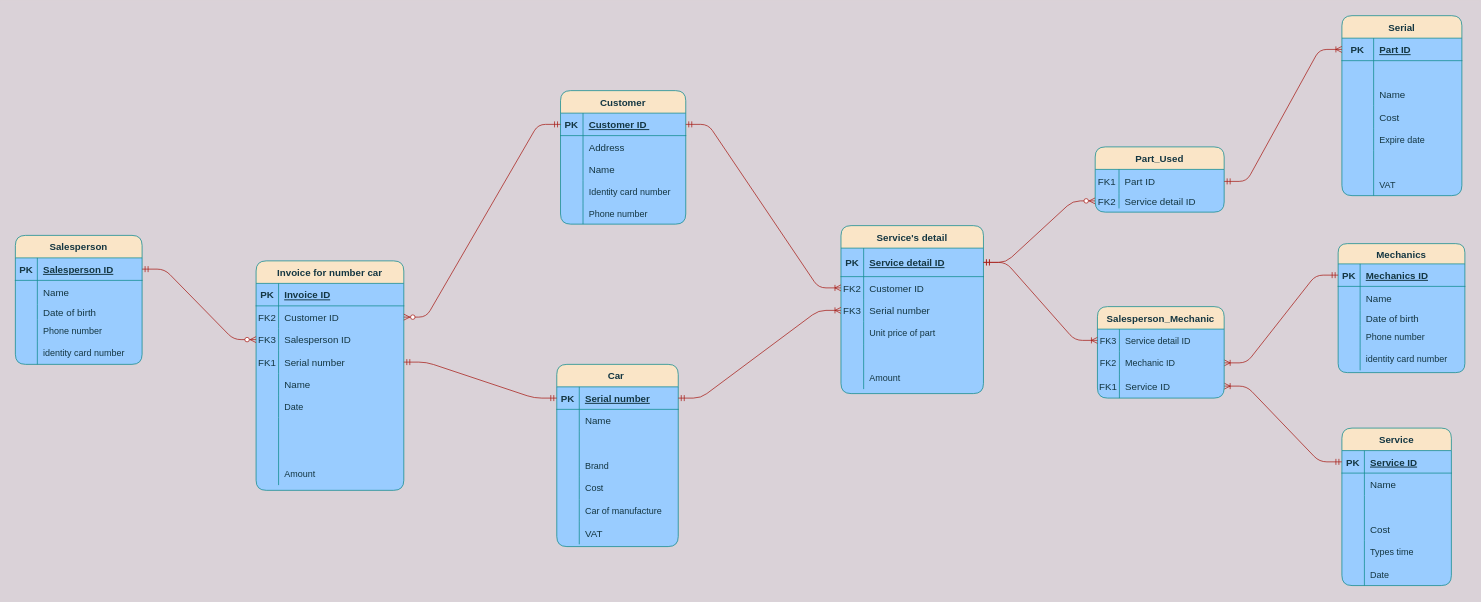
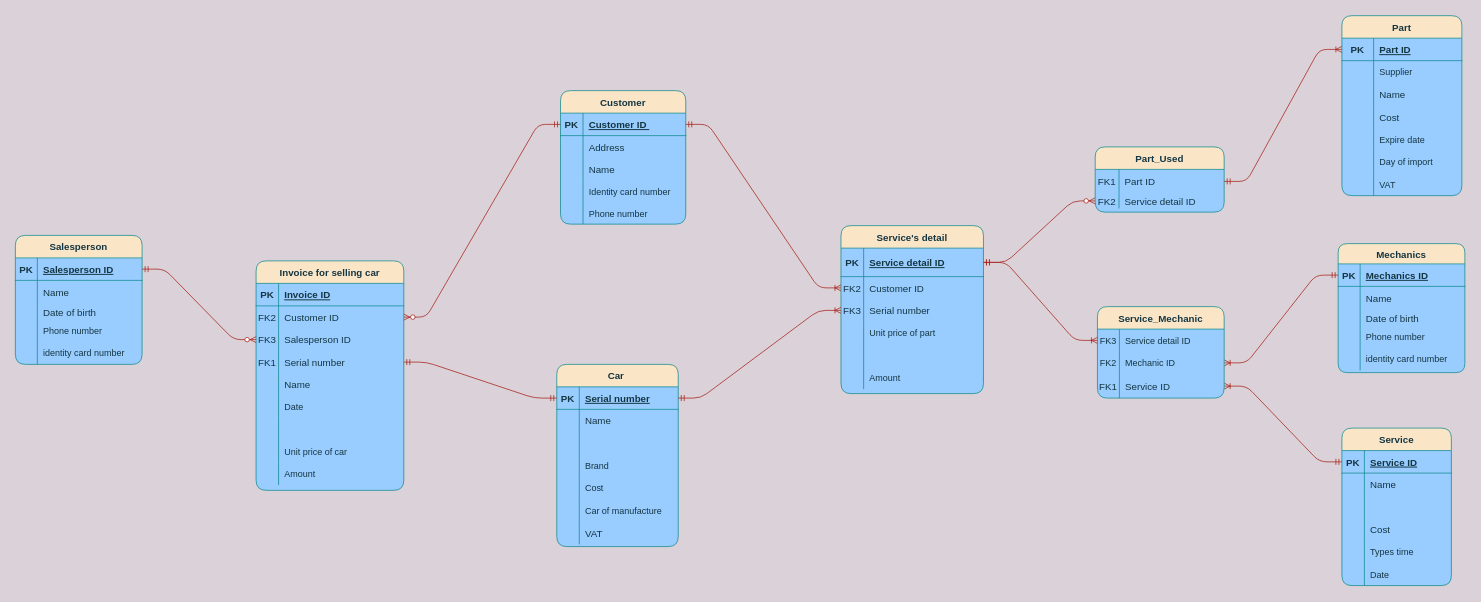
(1402, 27) -> (1402, 27)
none -> (1418, 72)
none -> (1418, 162)
(330, 272) -> (330, 272)
(1161, 318) -> (1161, 318)
none -> (341, 451)
